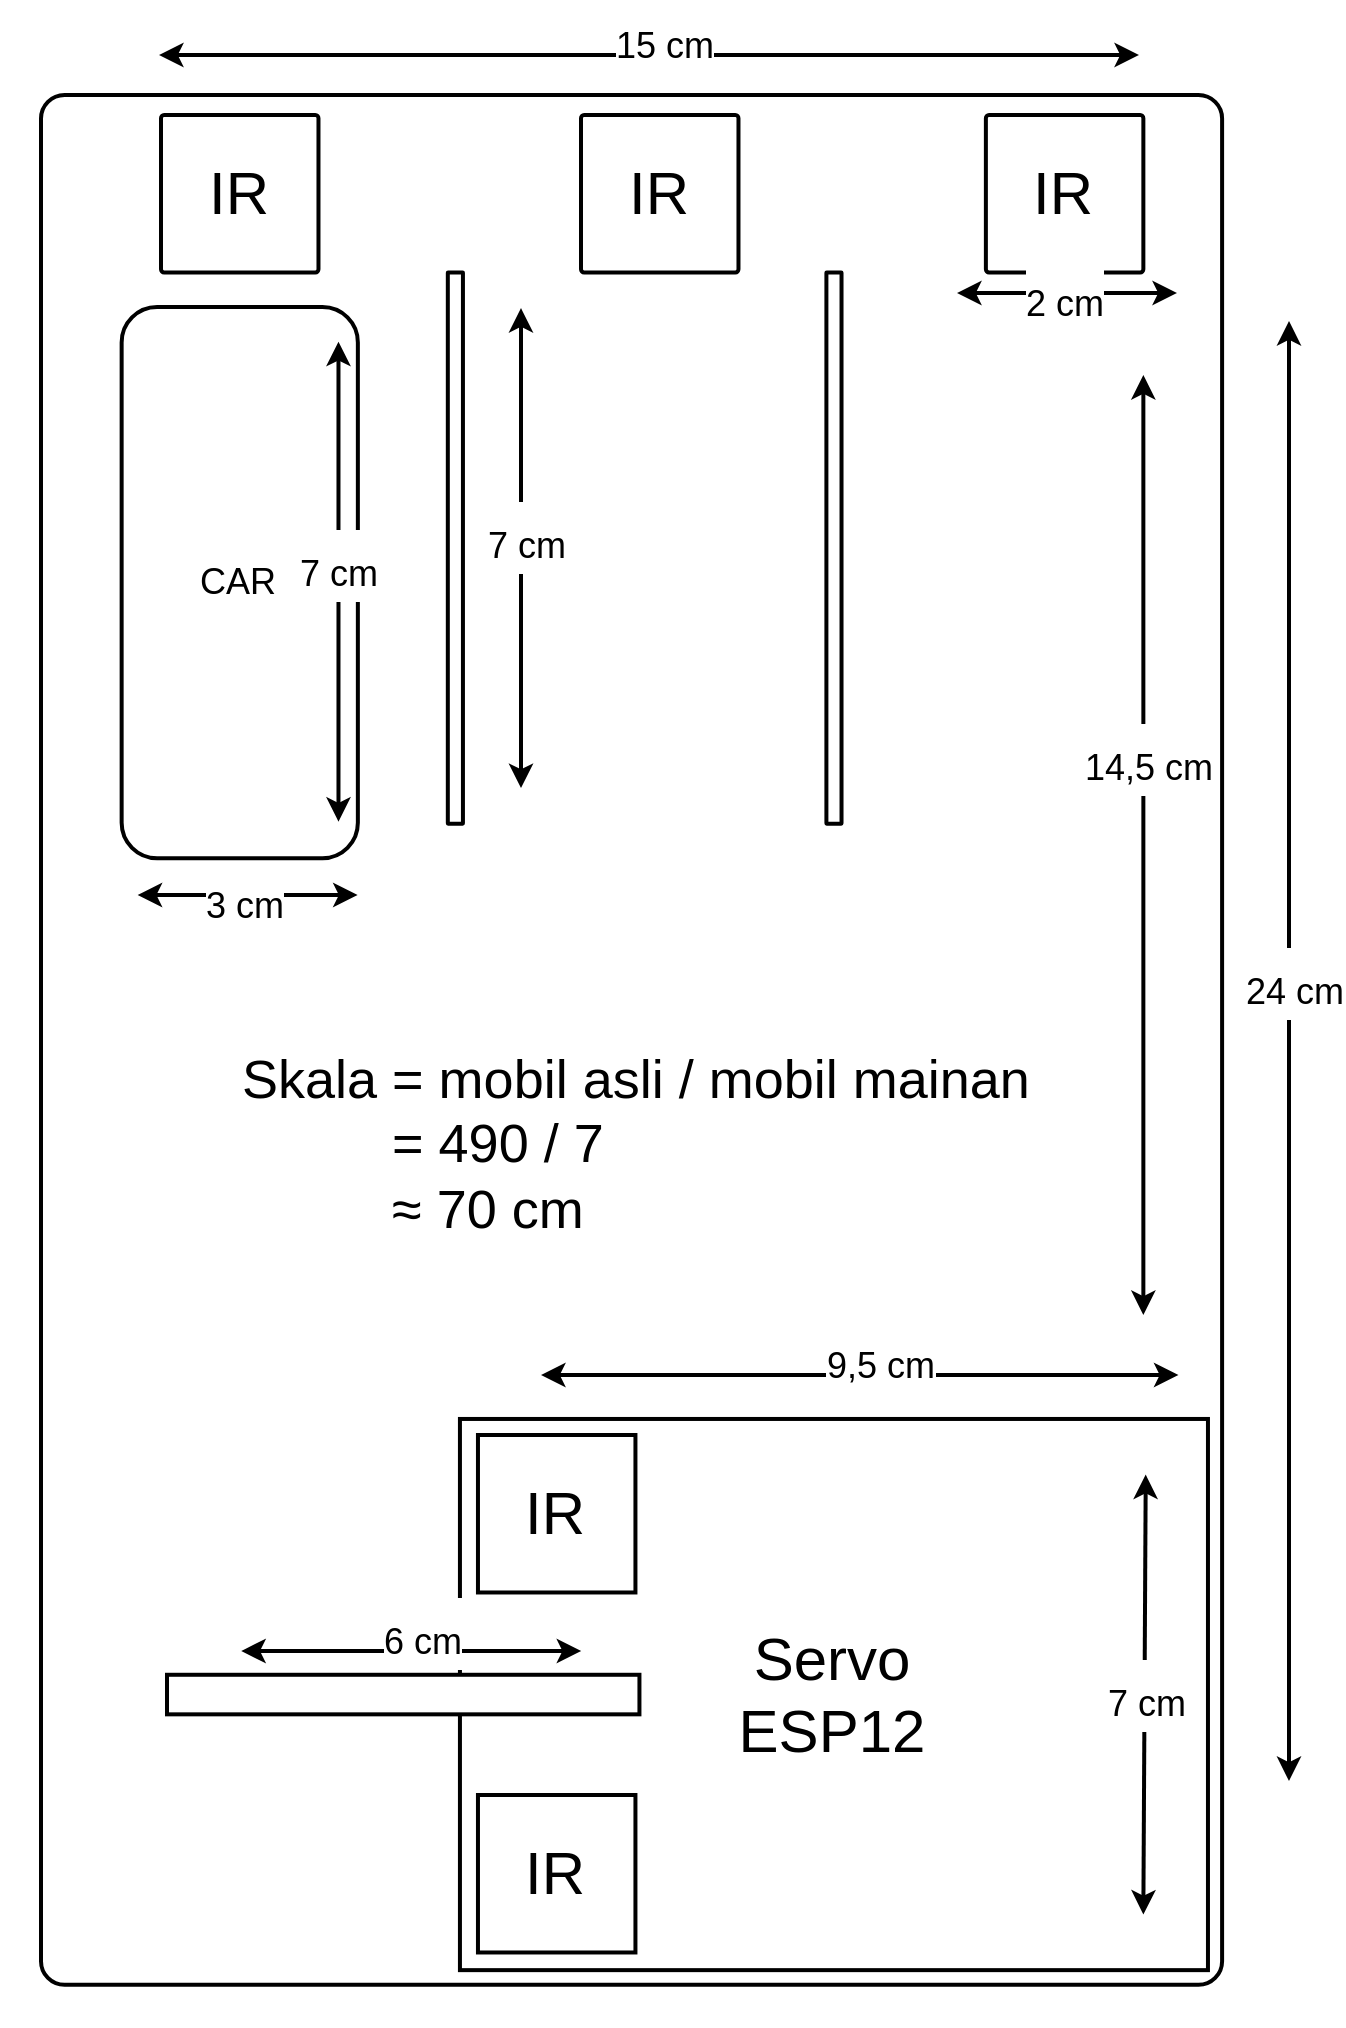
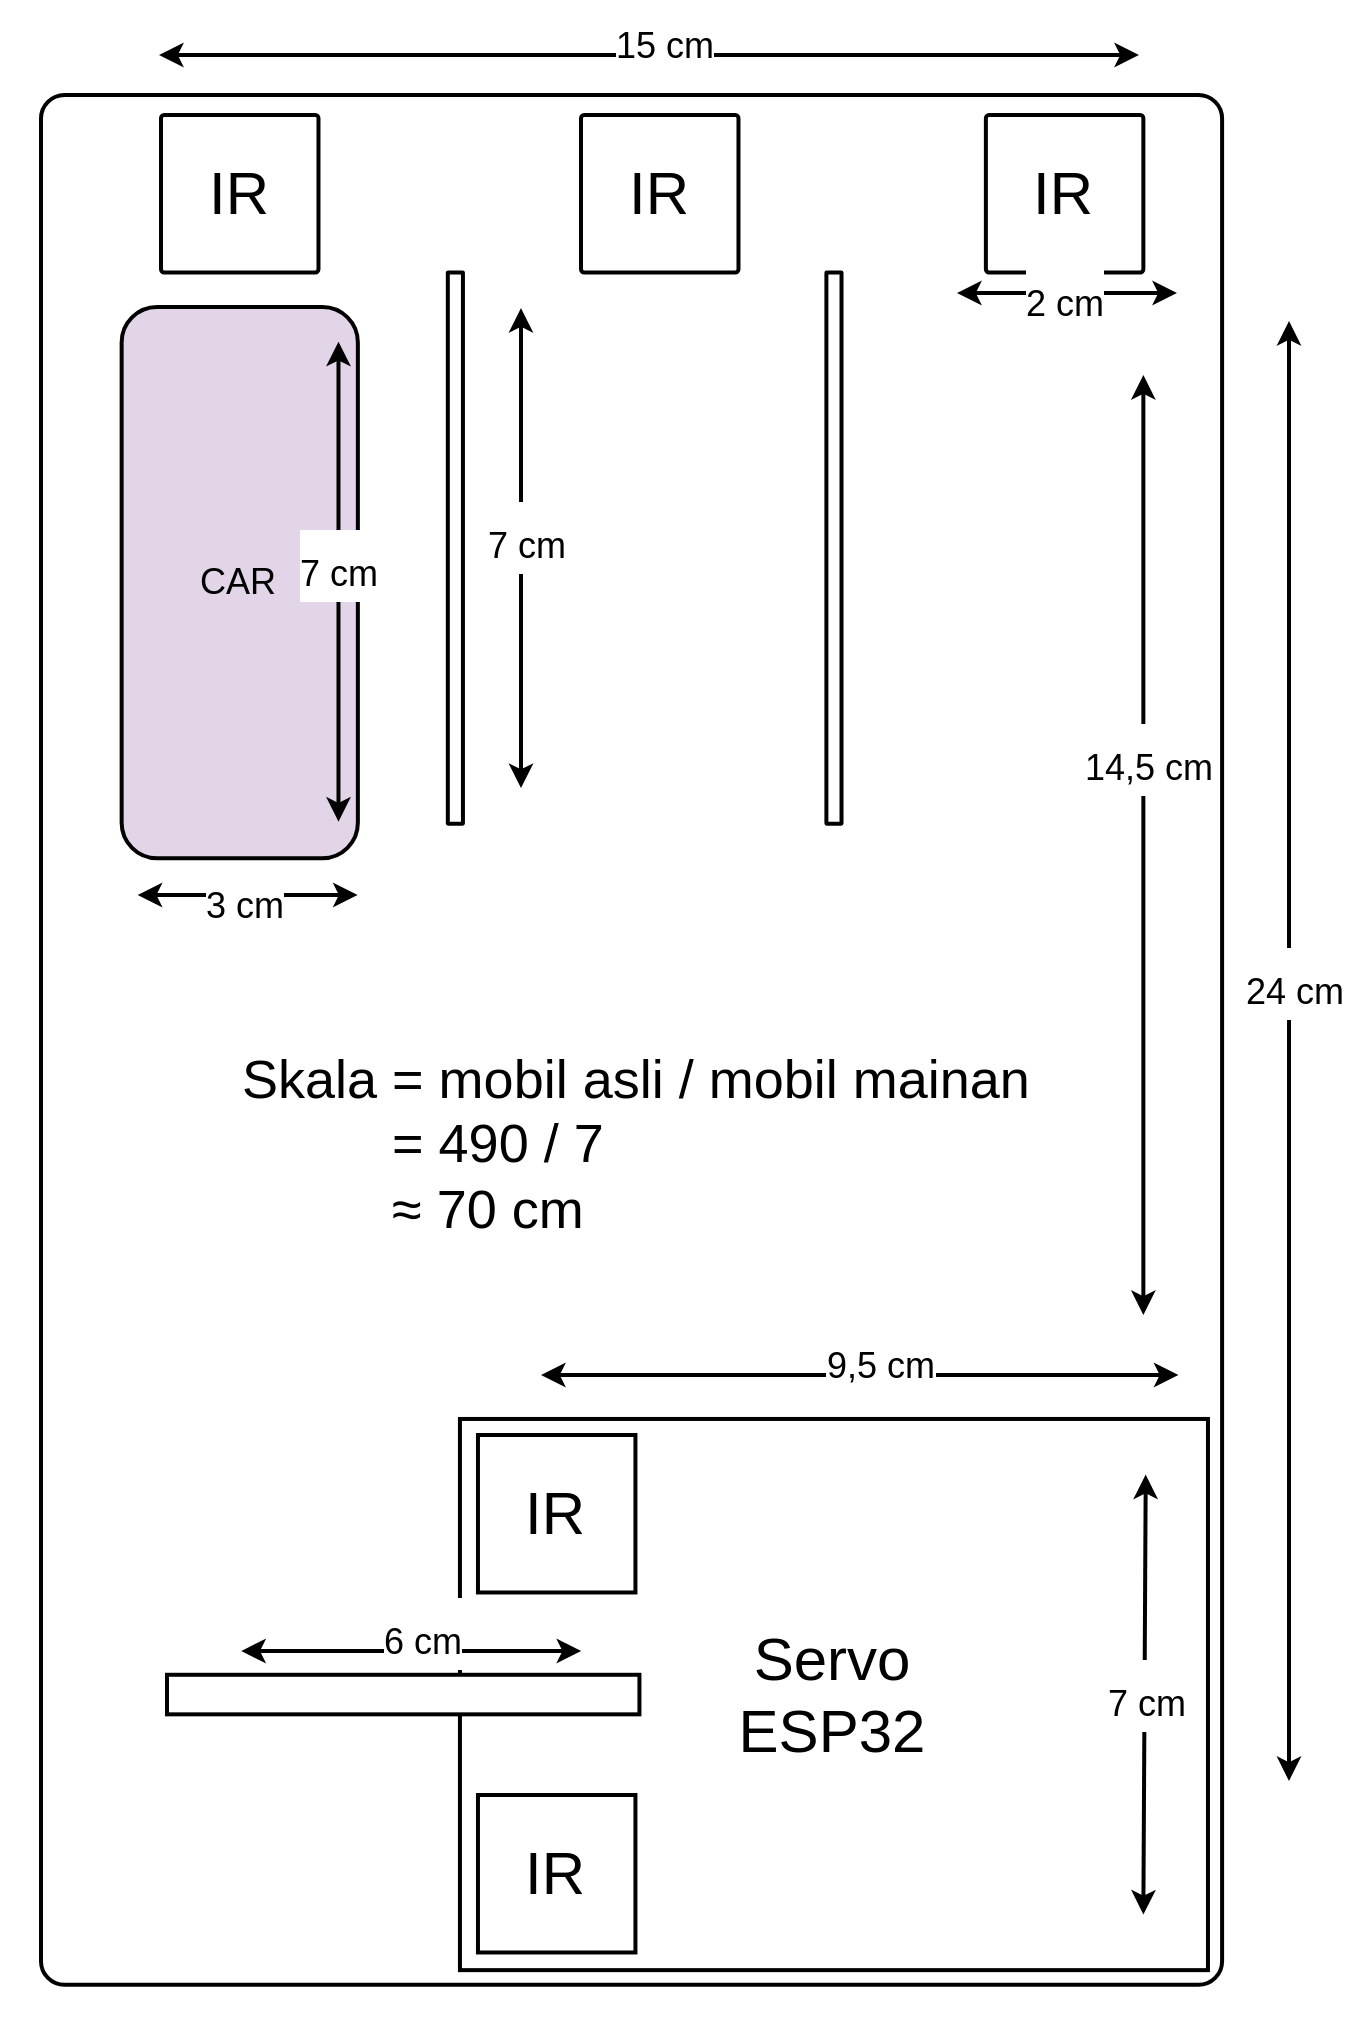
(240, 583) -> (240, 583)
(833, 1695) -> (833, 1695)
